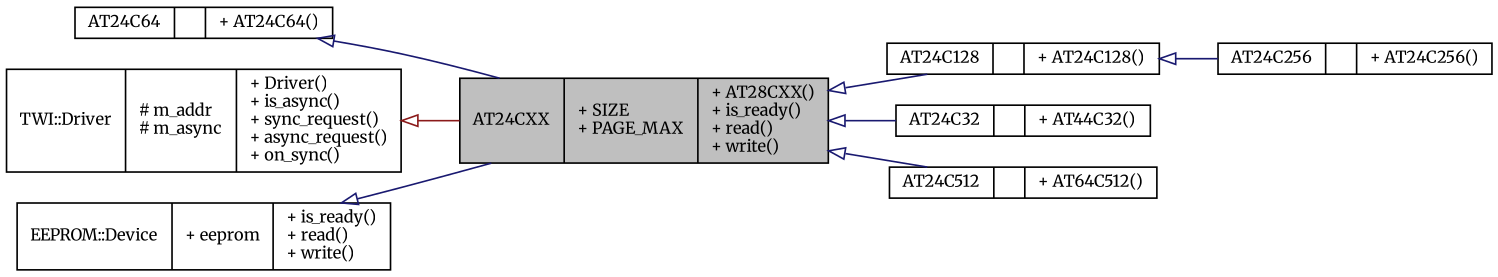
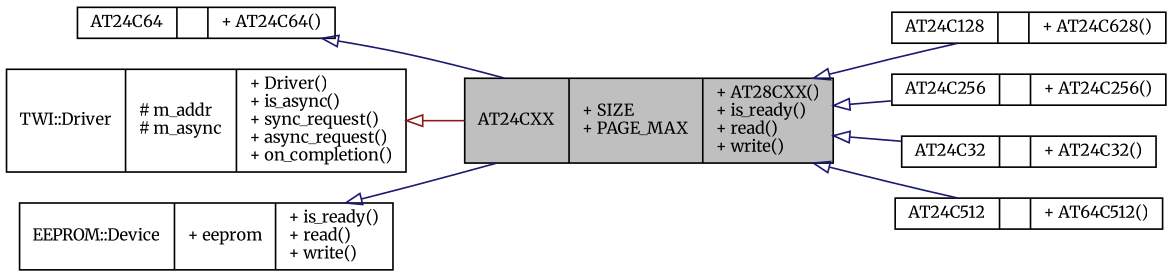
(1092, 58) -> (1097, 27)
(1197, 59) -> (871, 103)
(1088, 120) -> (1093, 151)
(295, 156) -> (321, 156)
